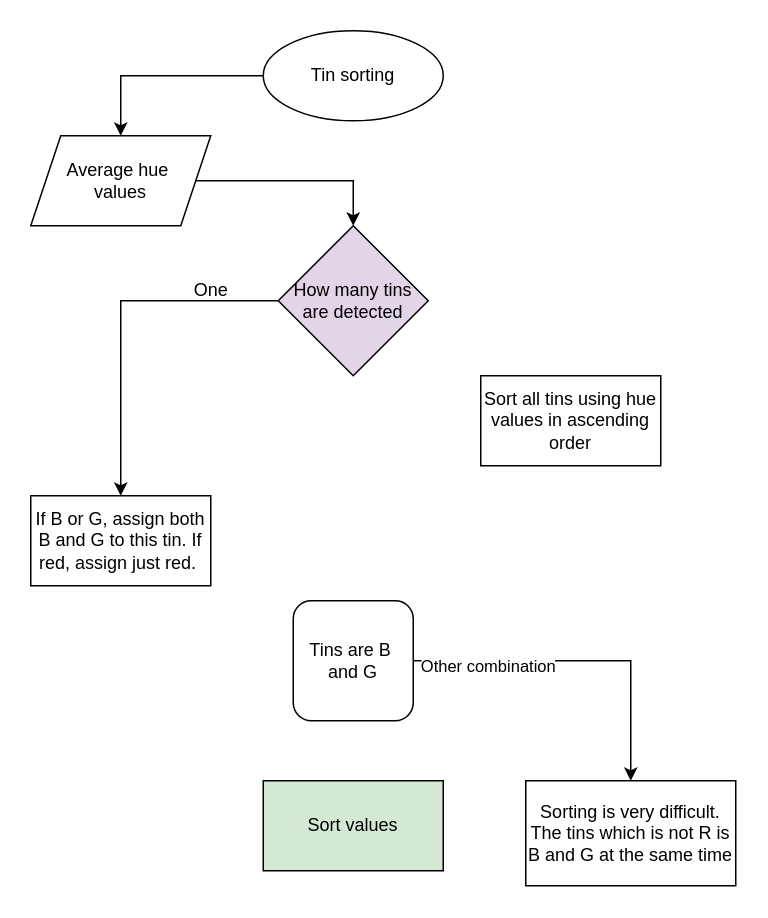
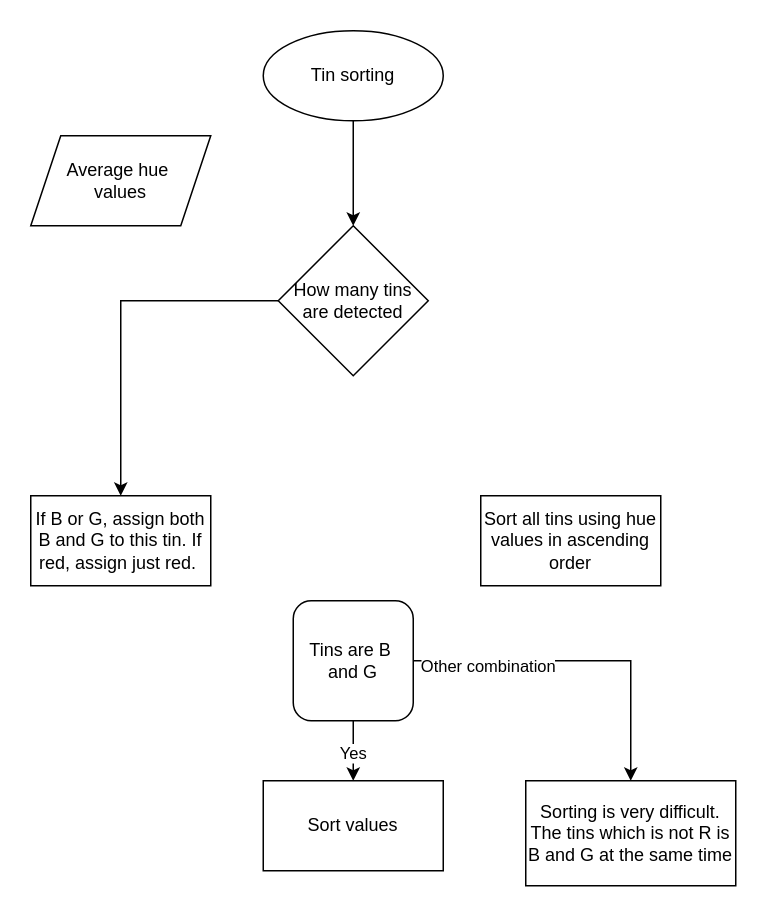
(167, 76) -> (353, 149)
(273, 181) -> none
(211, 290) -> none
(353, 301) -> (353, 301)
(571, 421) -> (571, 541)
none -> (353, 745)
(353, 826) -> (353, 826)
